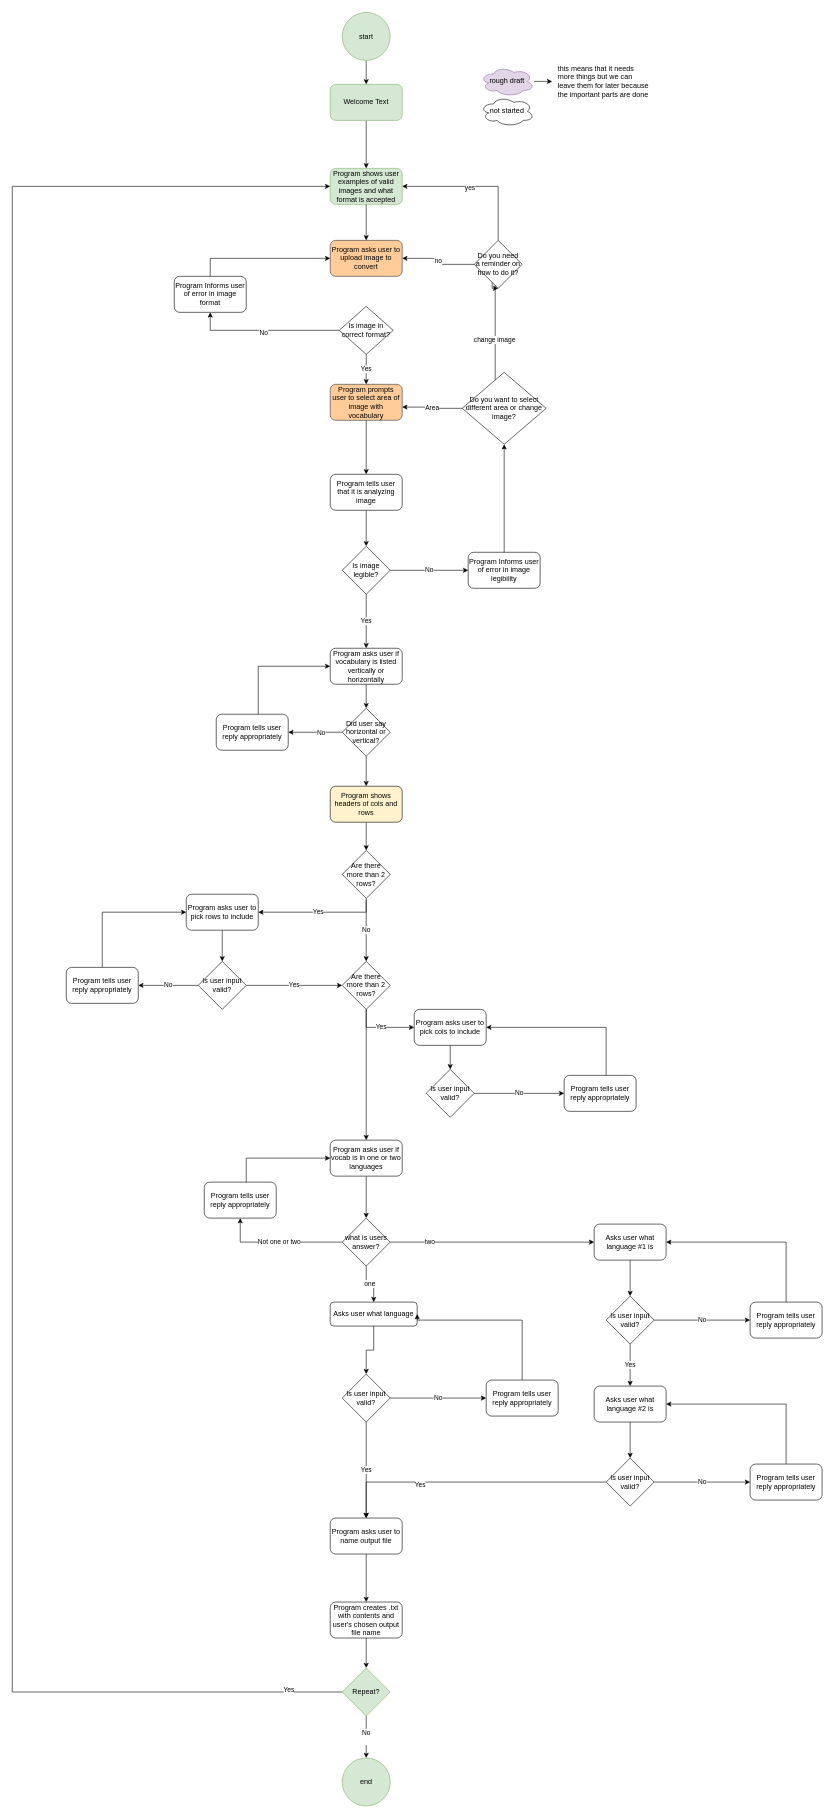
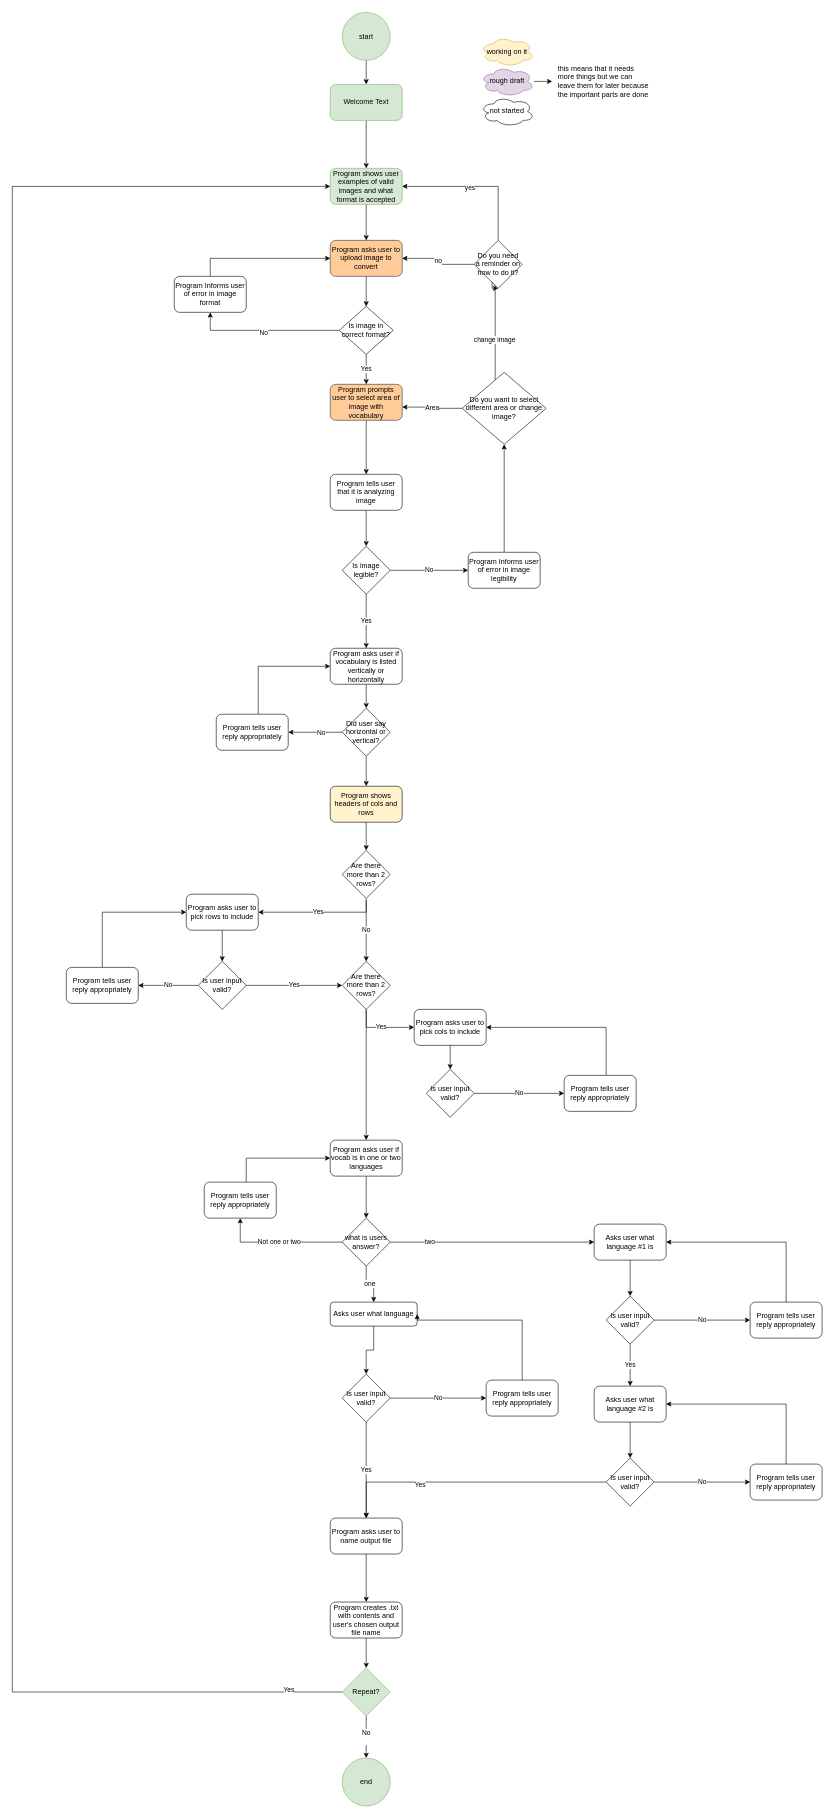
none -> (507, 51)
none -> (366, 300)
